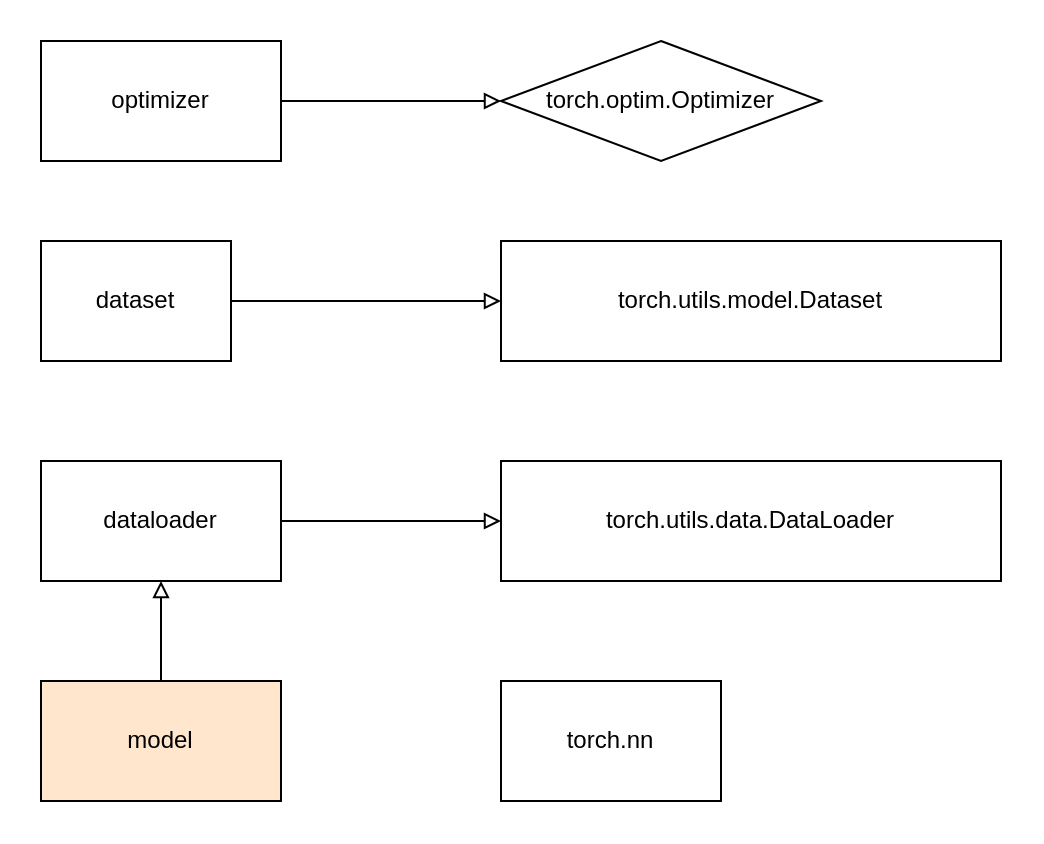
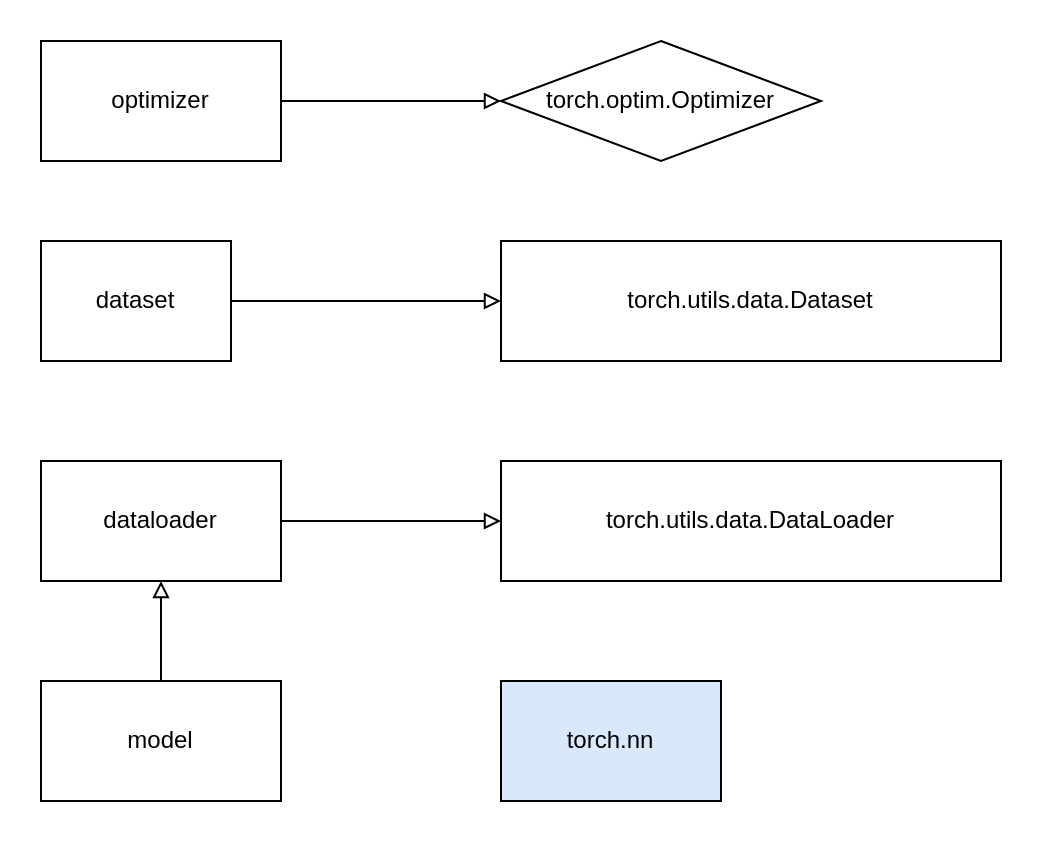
(751, 301) -> (751, 301)
(161, 741) -> (161, 741)
(611, 741) -> (611, 741)
